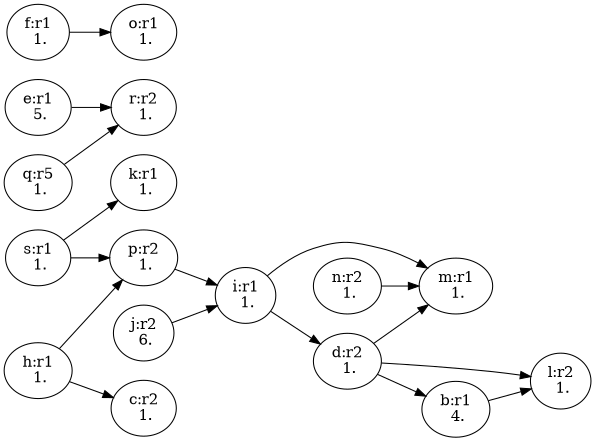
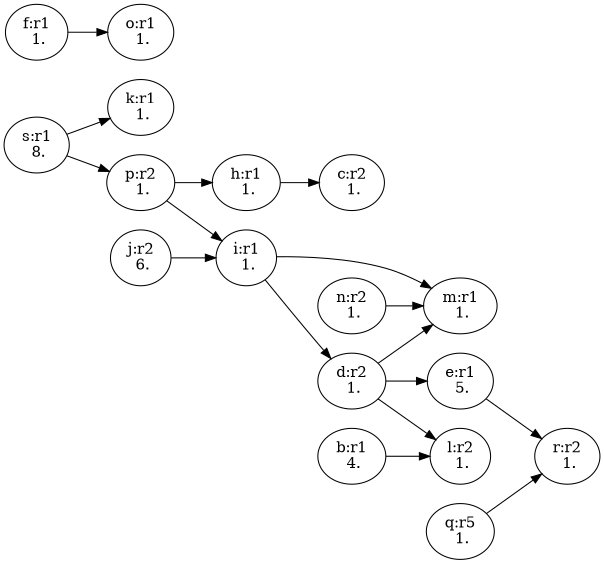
(38, 258) -> (37, 145)
(87, 318) -> (188, 183)
(397, 383) -> (401, 381)
